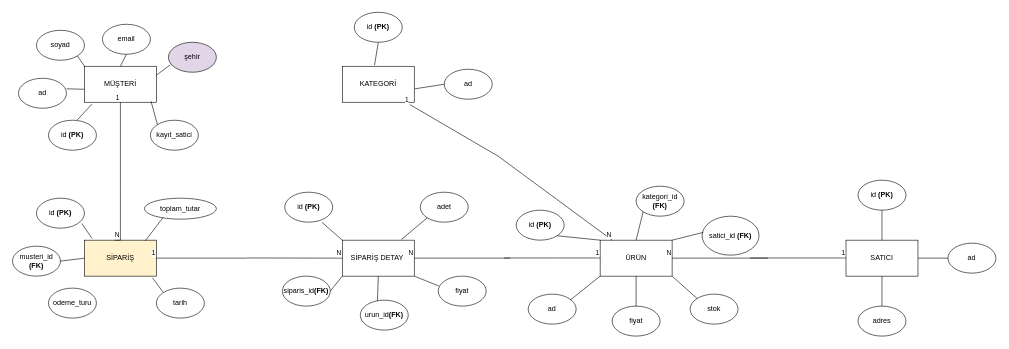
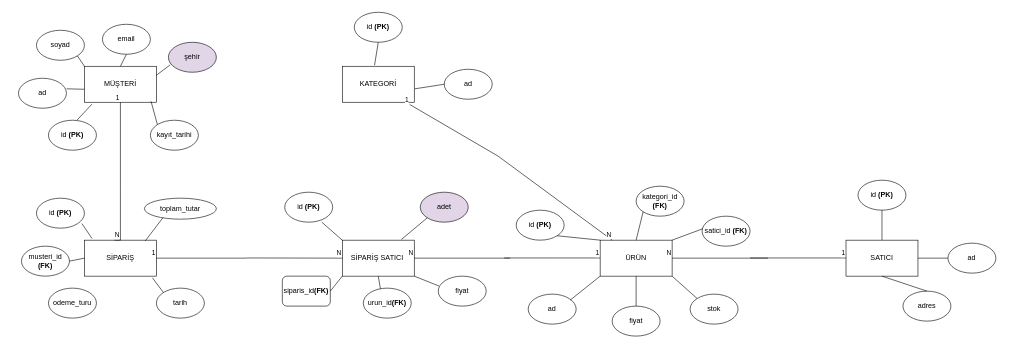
(174, 135) -> (174, 135)
(444, 207) -> (444, 207)
(731, 236) -> (726, 231)
(120, 258) -> (120, 258)
(378, 258) -> (378, 258)
(36, 261) -> (45, 261)
(306, 291) -> (306, 291)
(384, 315) -> (387, 303)
(882, 321) -> (927, 306)
